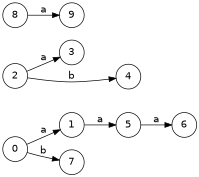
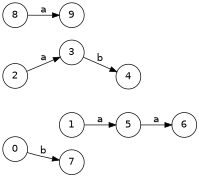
(68, 82) -> (97, 63)
(40, 138) -> none
